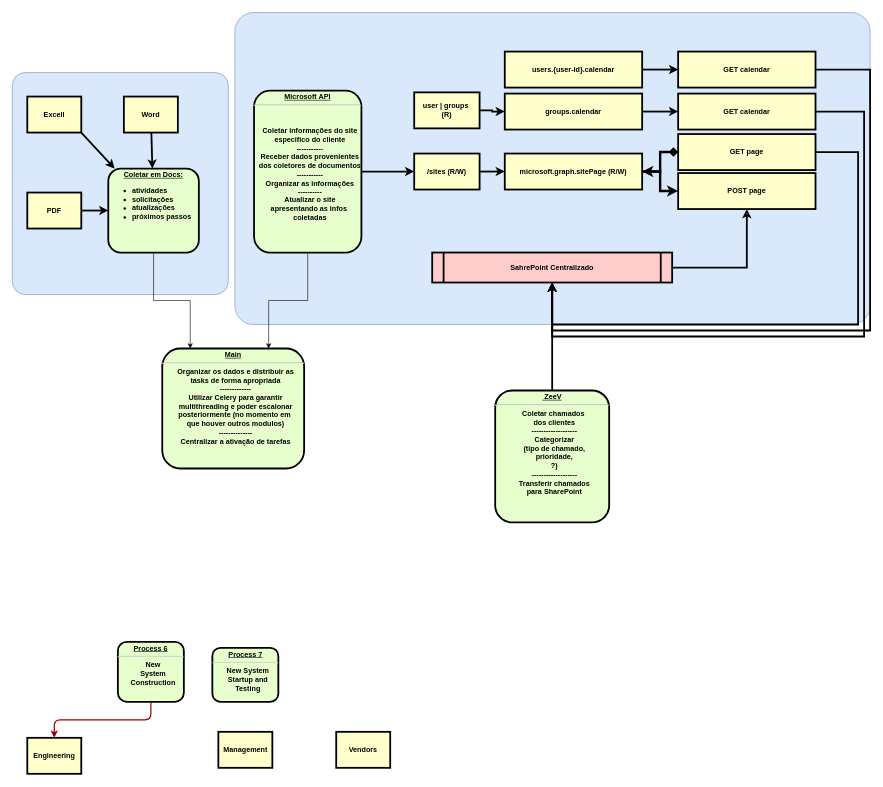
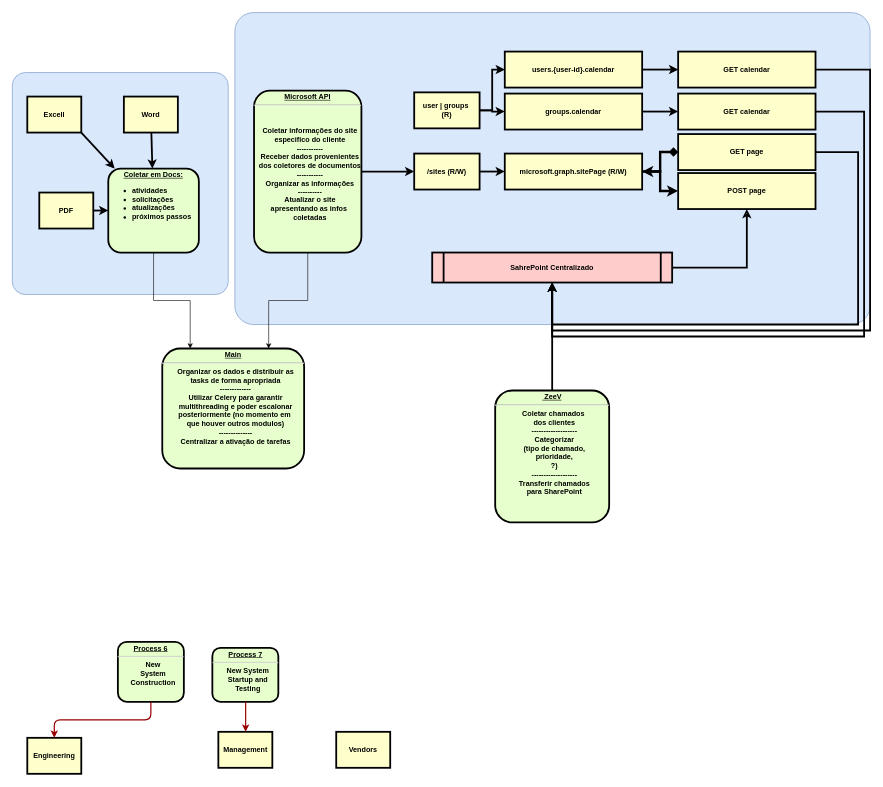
none -> (492, 86)
(54, 210) -> (66, 210)
none -> (246, 714)
